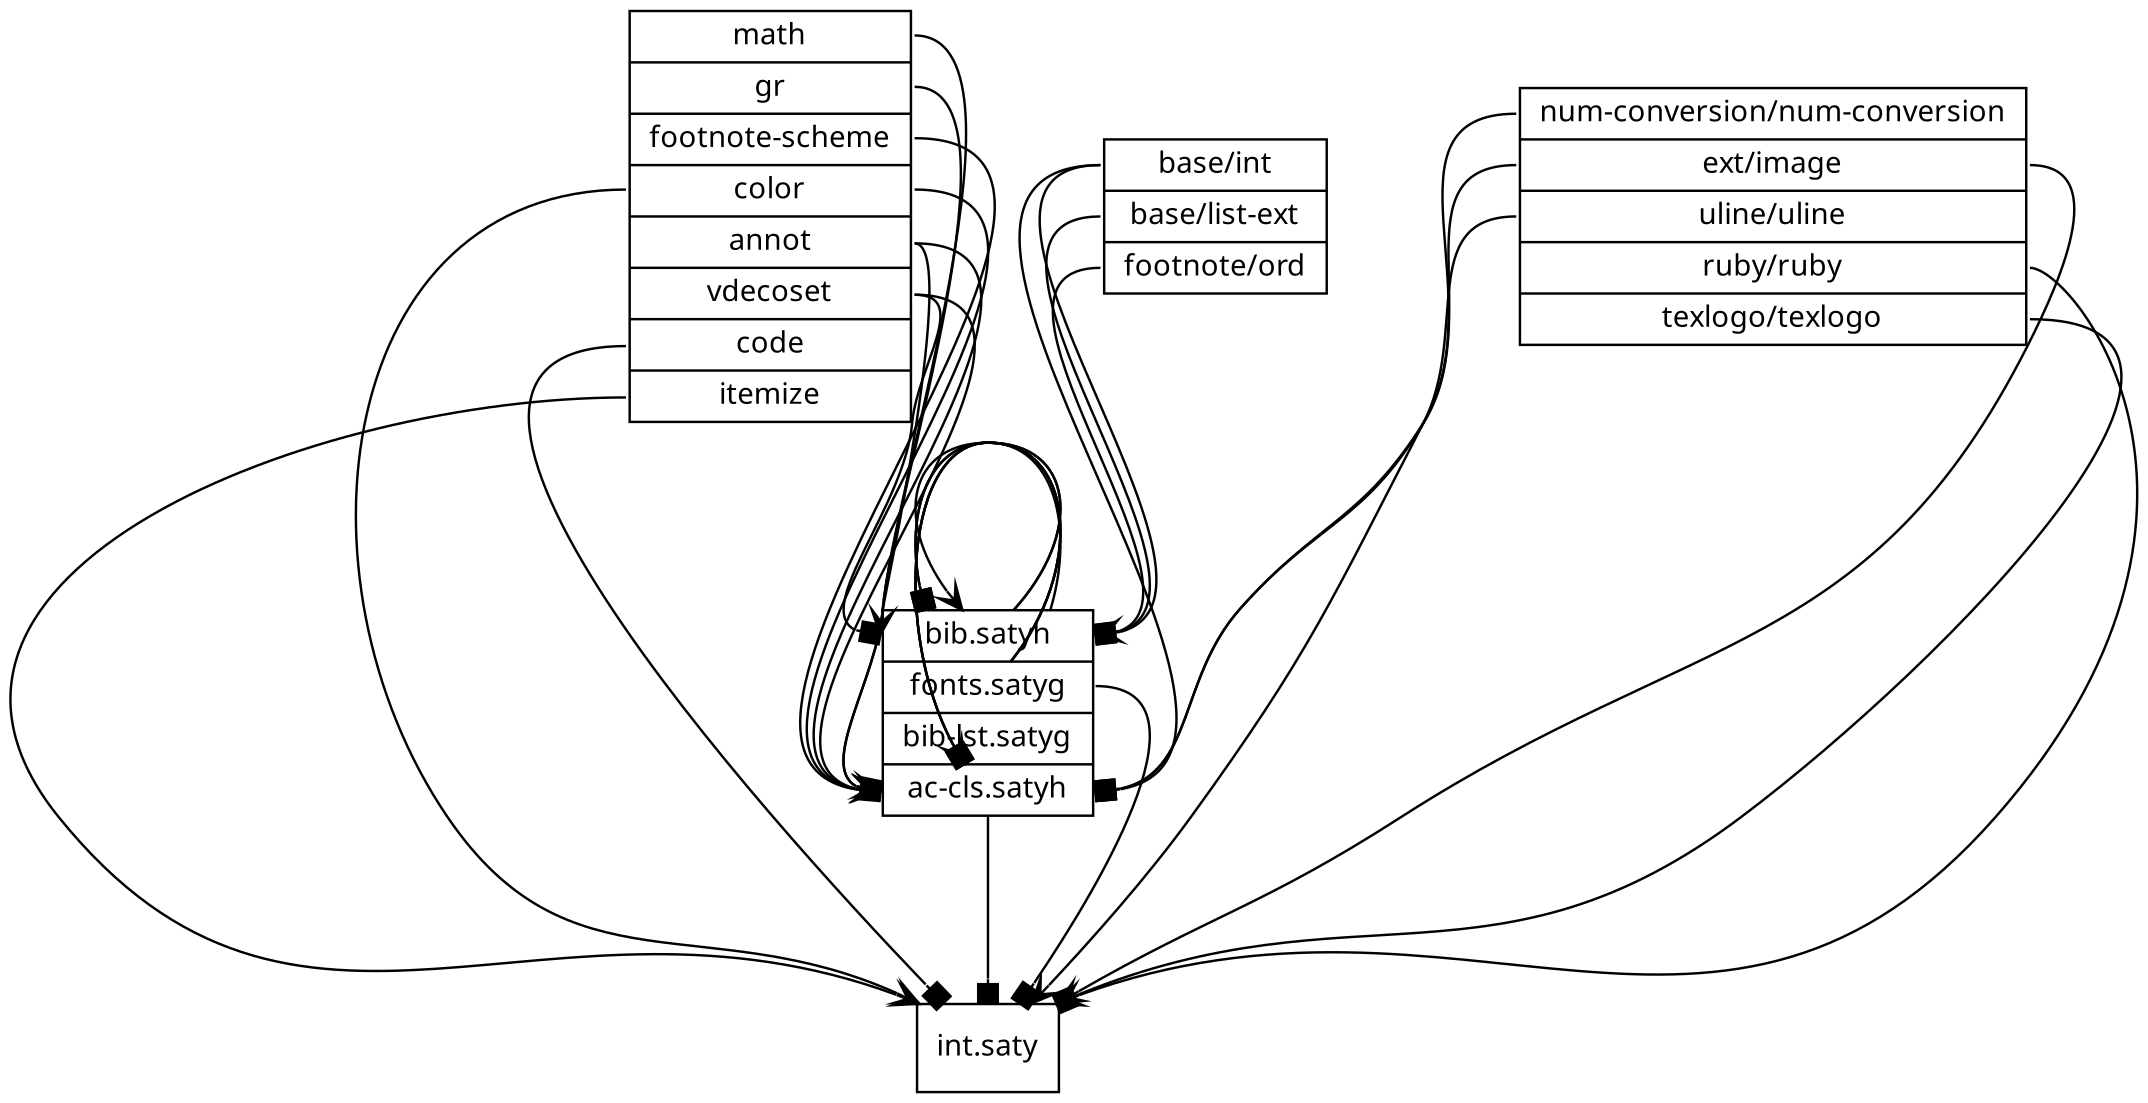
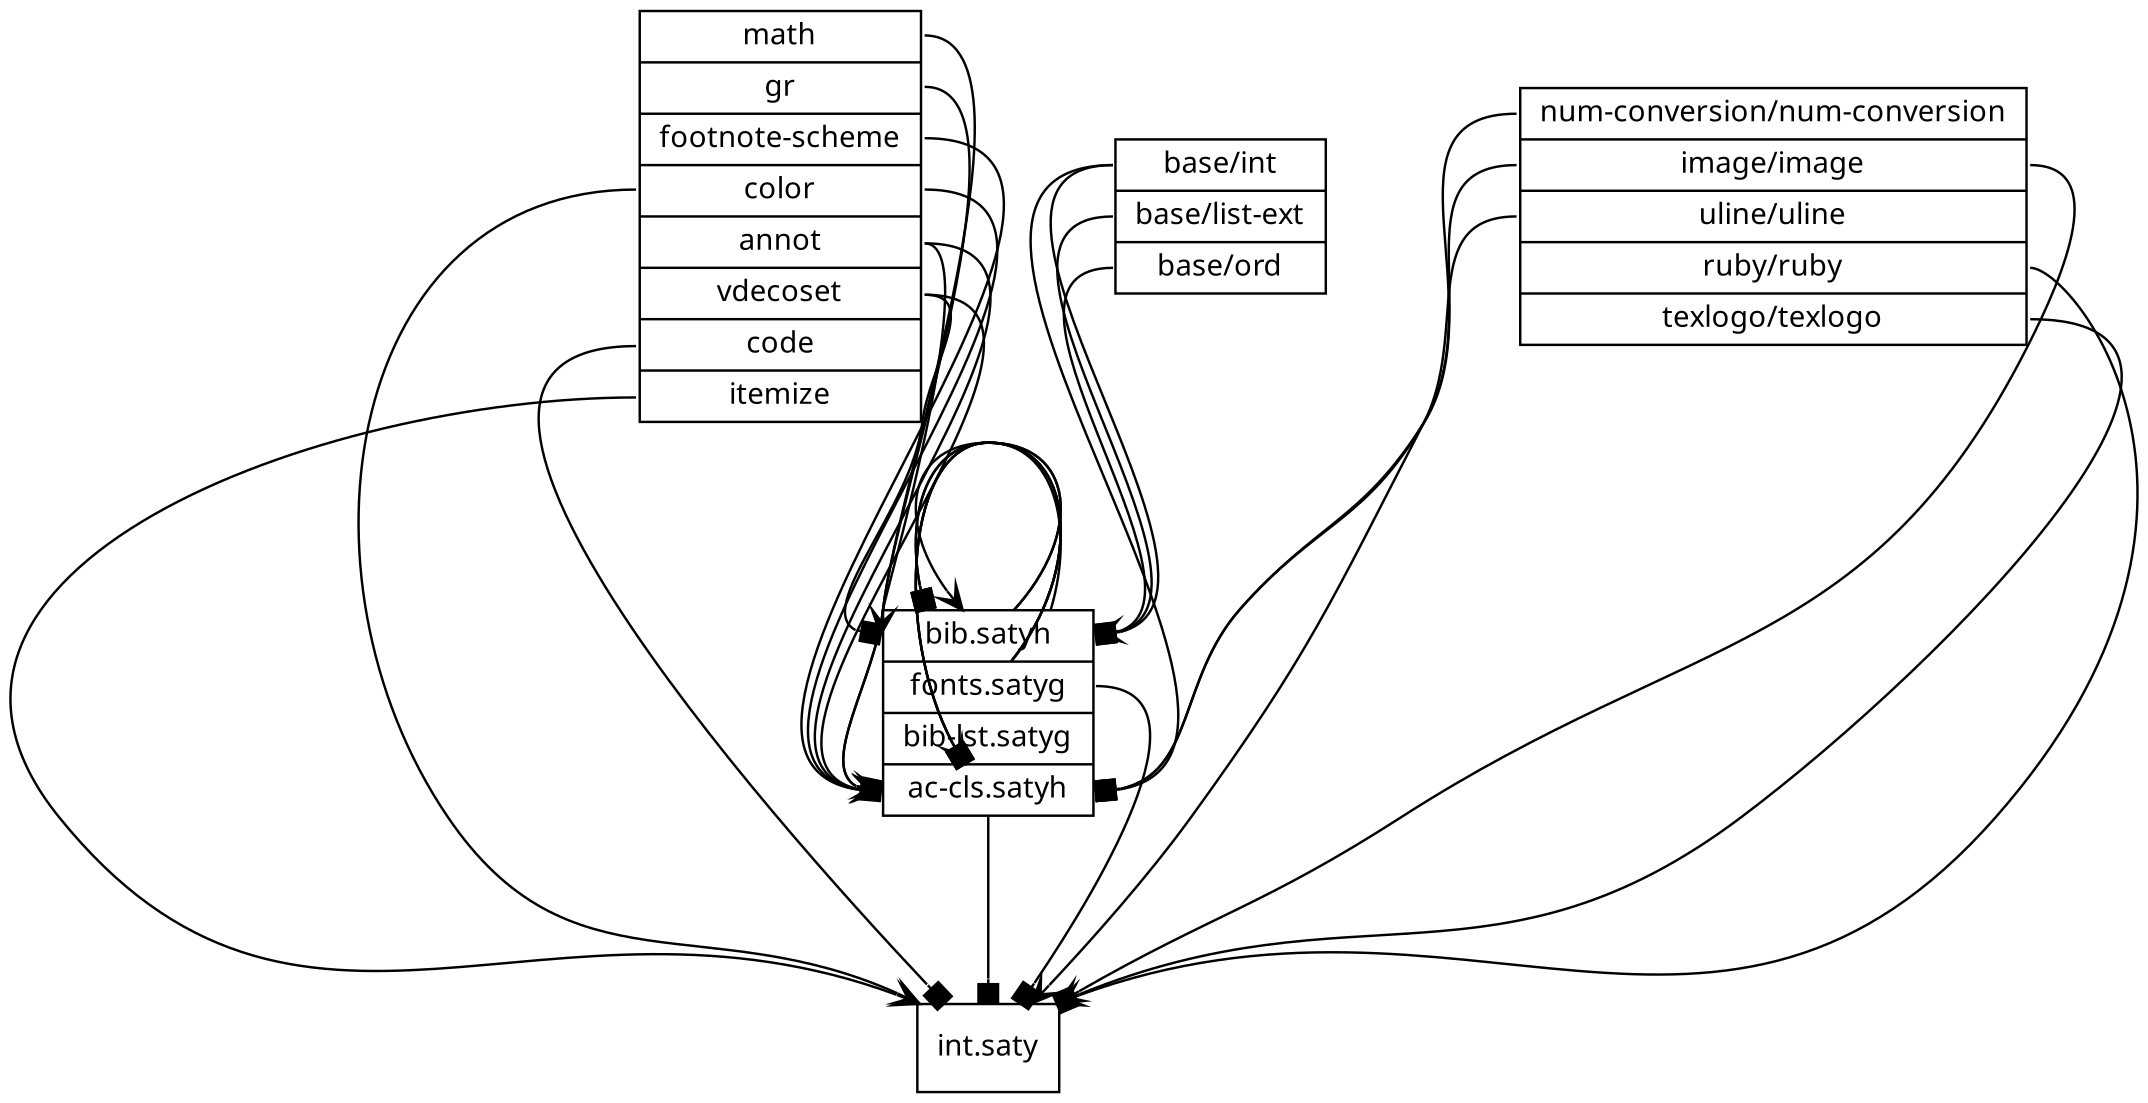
(1773, 164) -> (1773, 164)
(1215, 267) -> (1221, 267)
